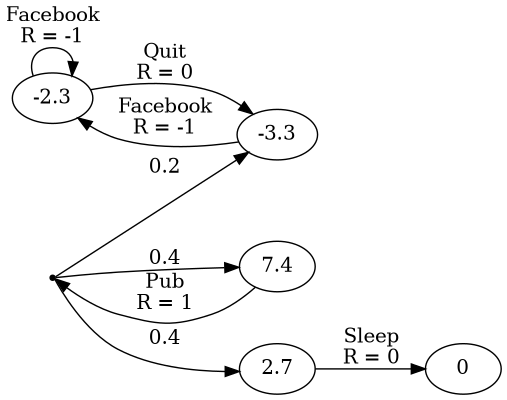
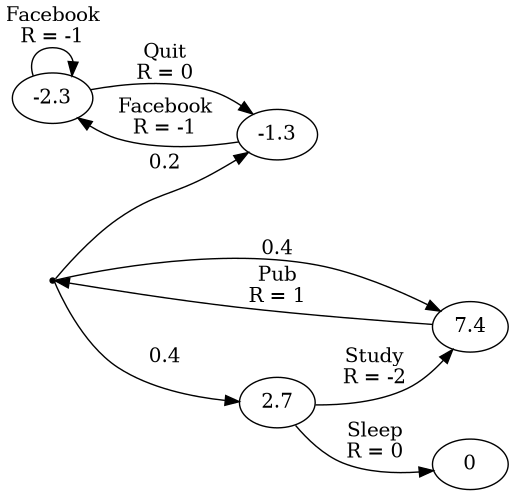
(277, 135) -> (277, 135)
none -> (385, 397)
